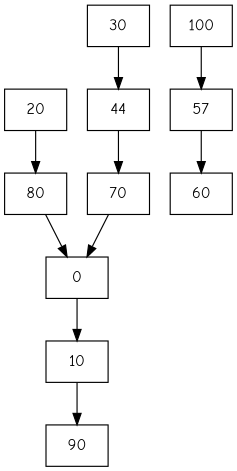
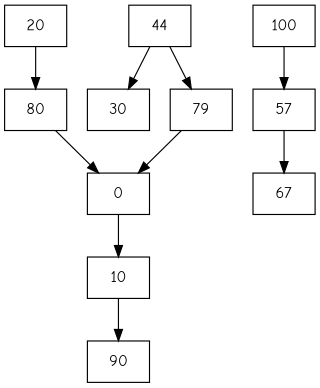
(118, 62) -> (142, 63)
(118, 194) -> (201, 110)
(201, 194) -> (284, 194)
